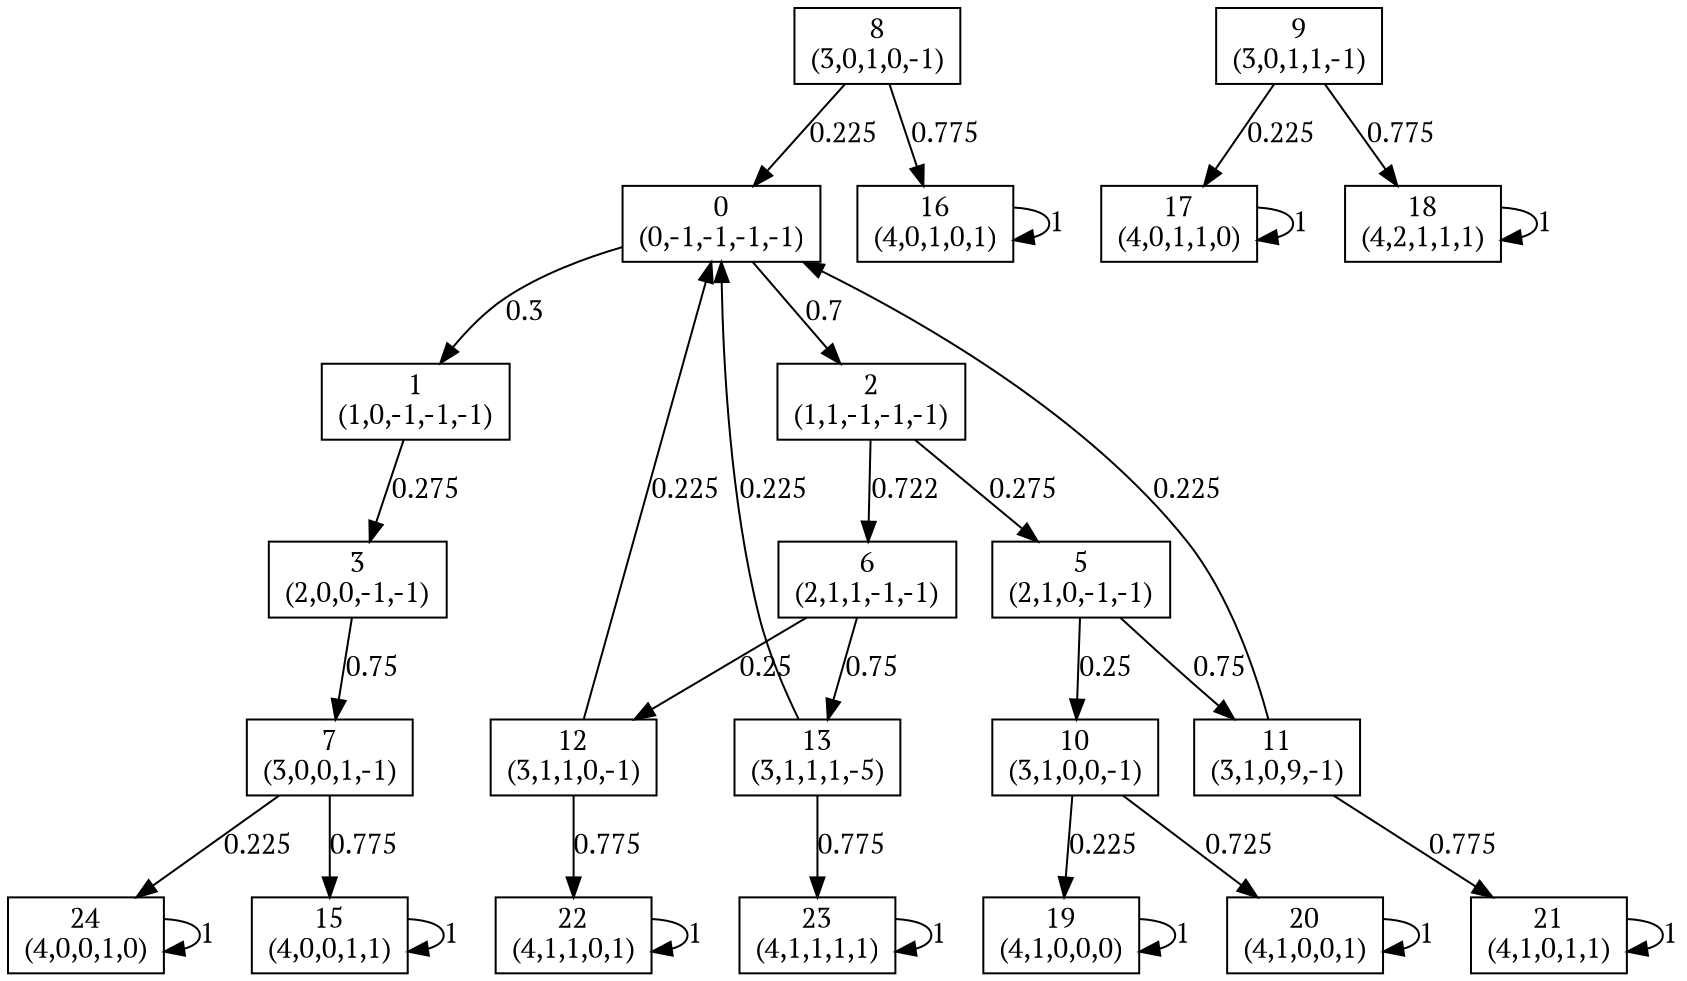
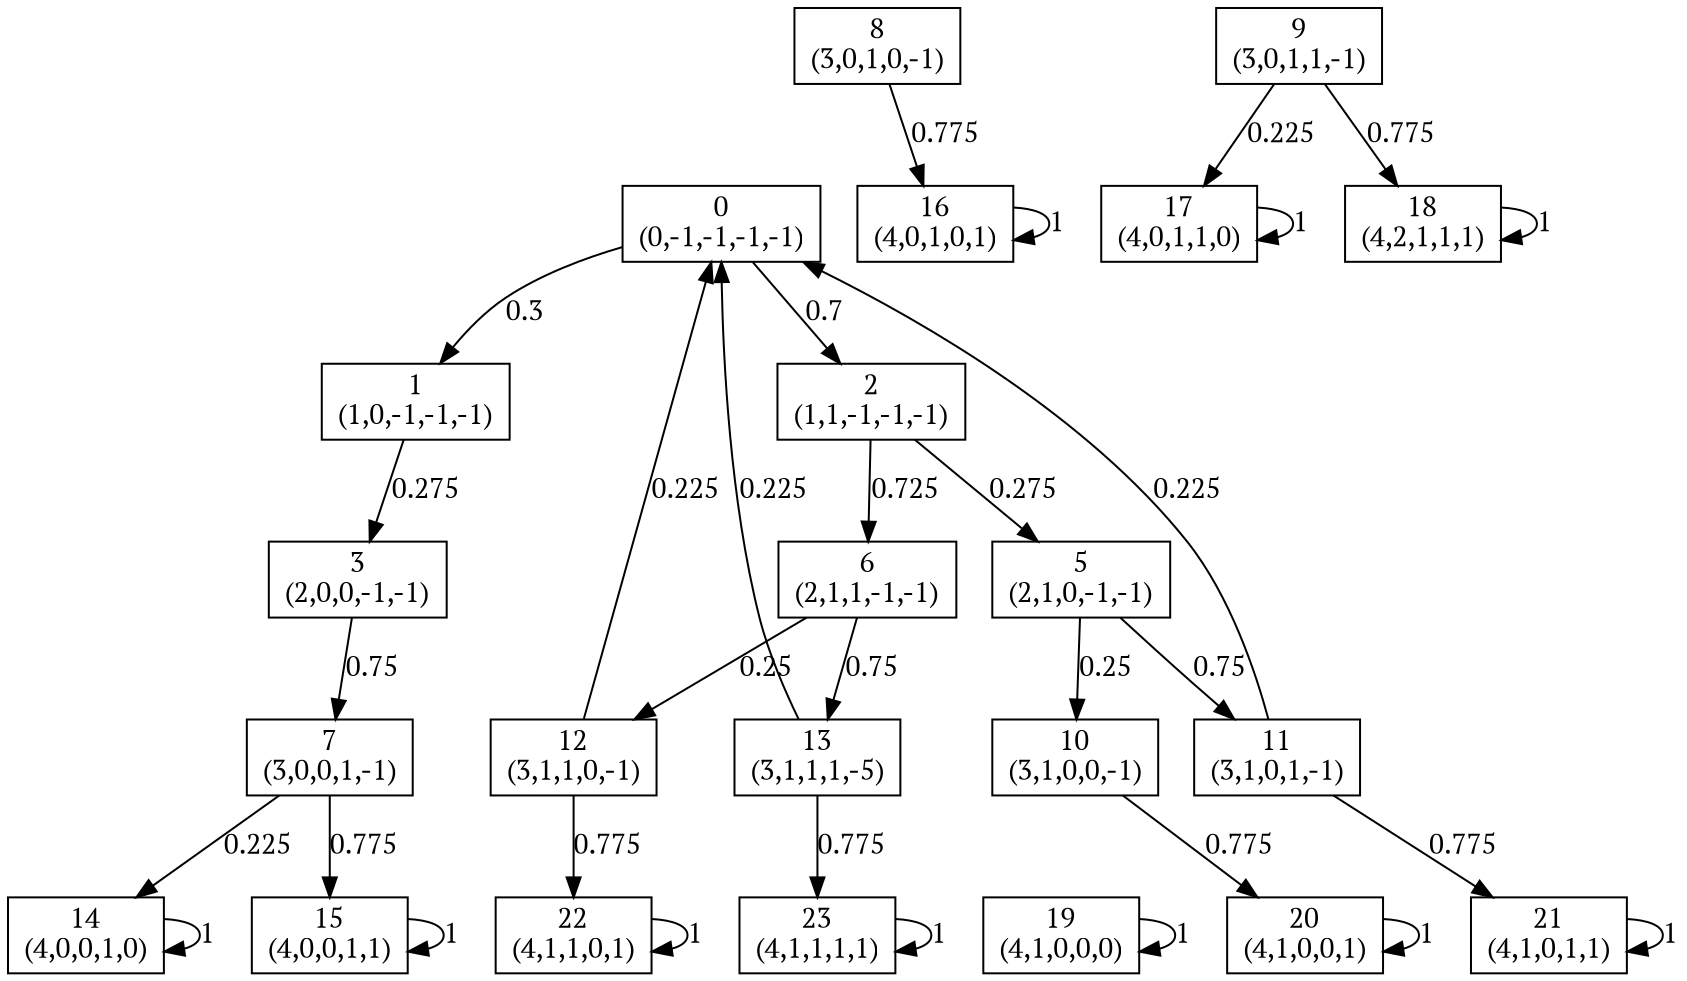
(806, 127) -> none
(905, 491) -> (905, 491)
(1277, 757) -> (1277, 757)
(1069, 836) -> none
(1239, 846) -> (1239, 846)
(86, 935) -> (86, 935)
